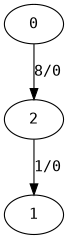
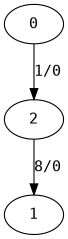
(48, 72) -> (48, 72)
(48, 167) -> (48, 167)
